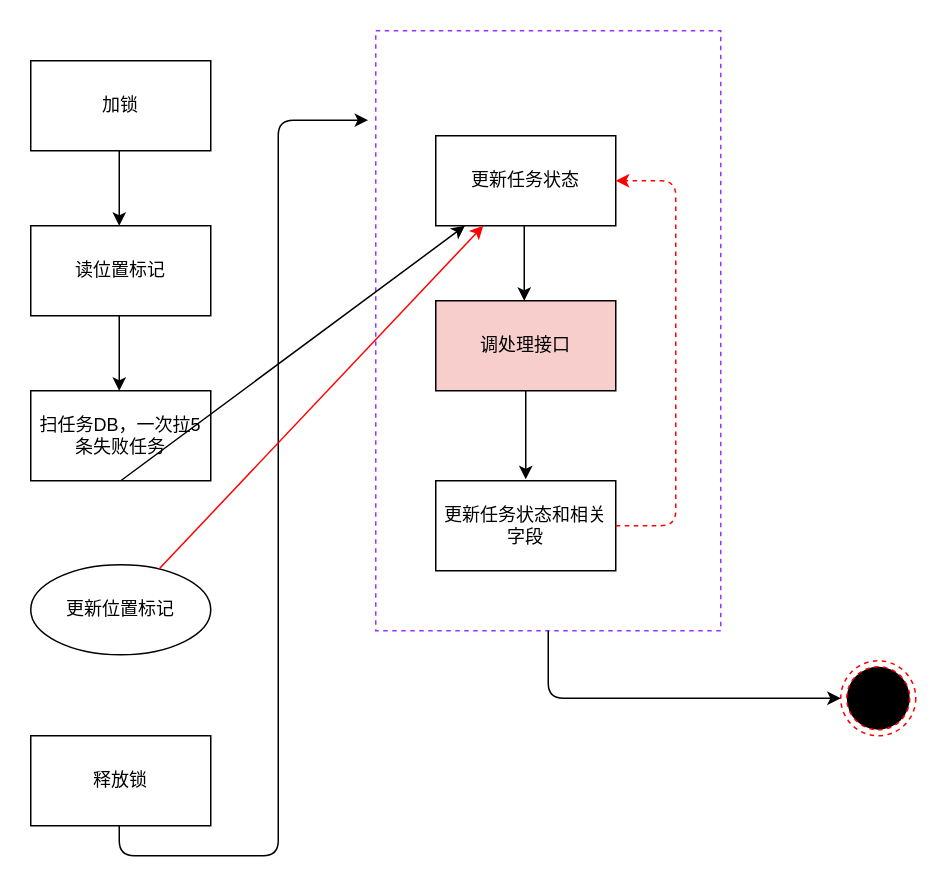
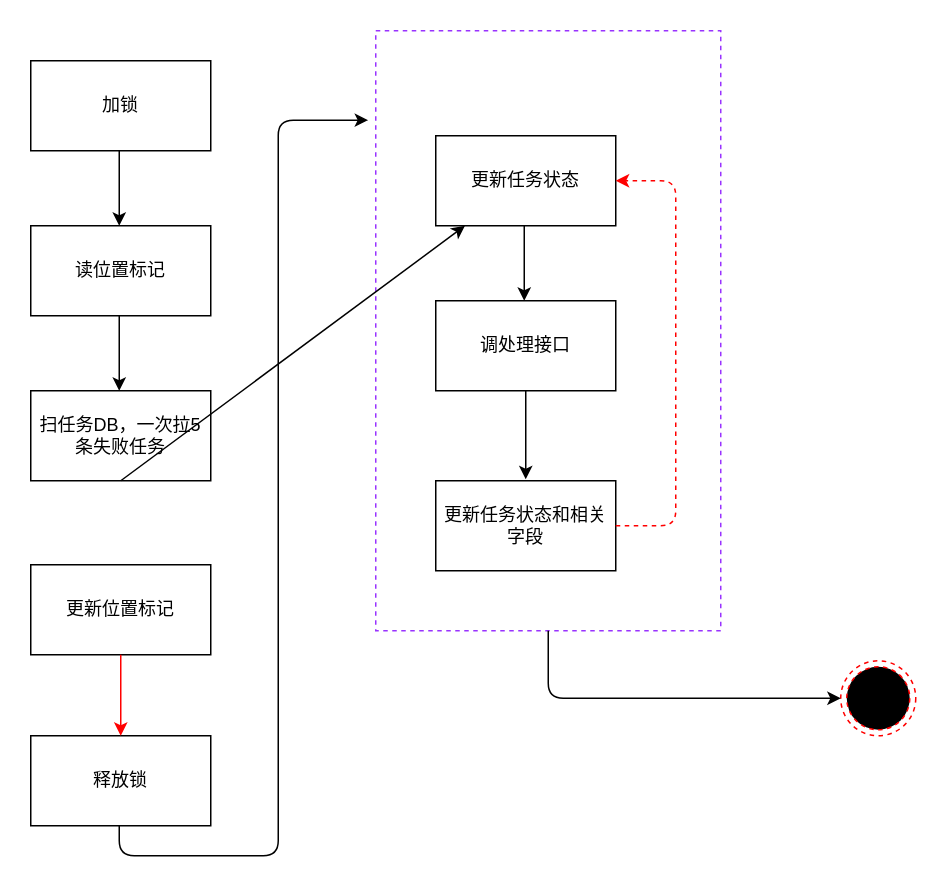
(526, 346) -> (526, 346)
(318, 401) -> (121, 690)
(121, 610) -> (121, 610)
